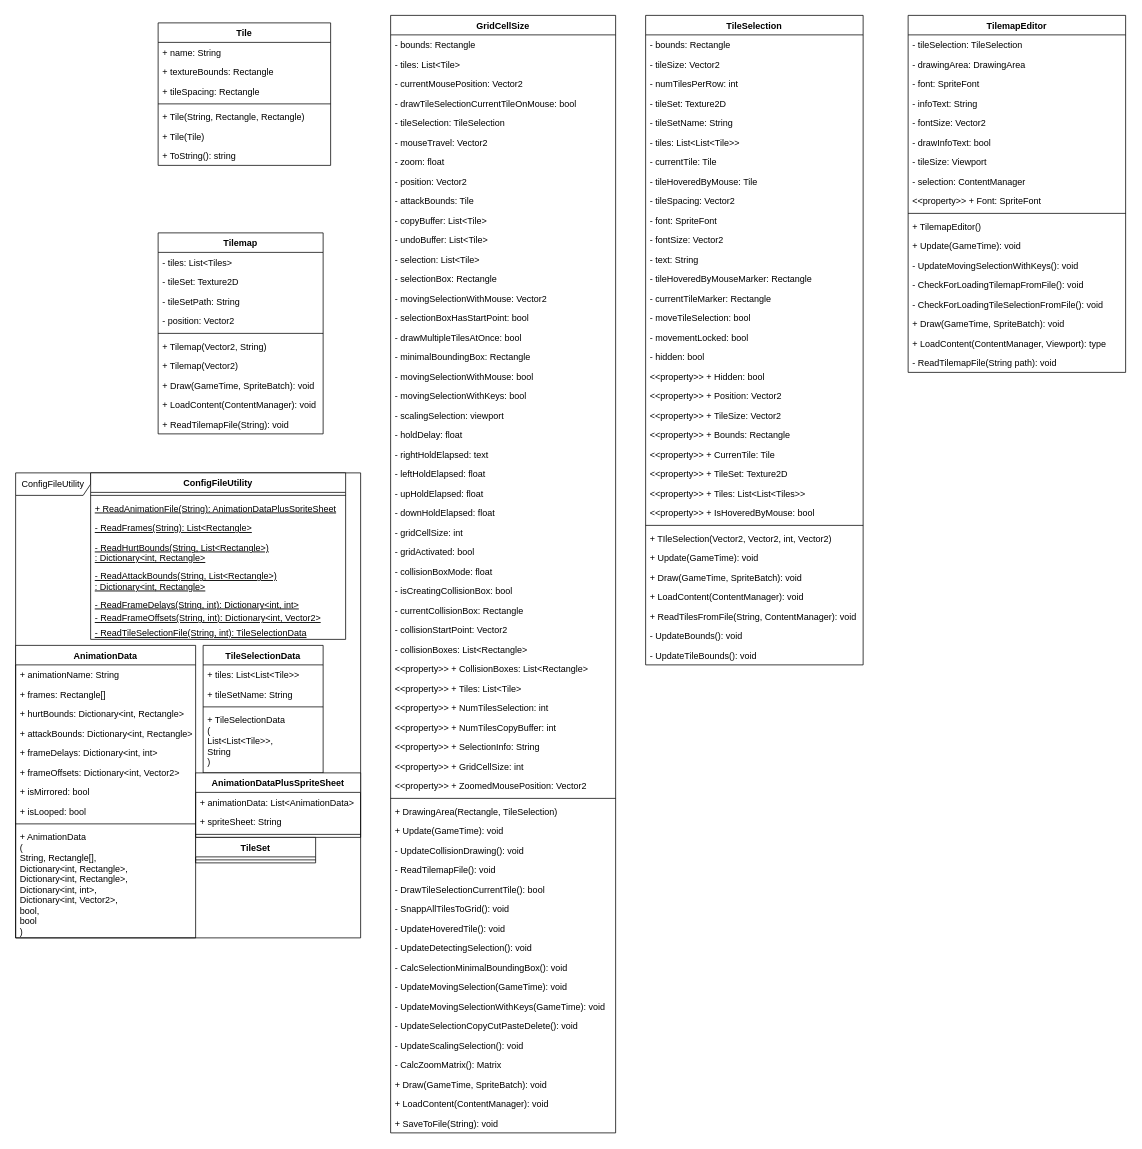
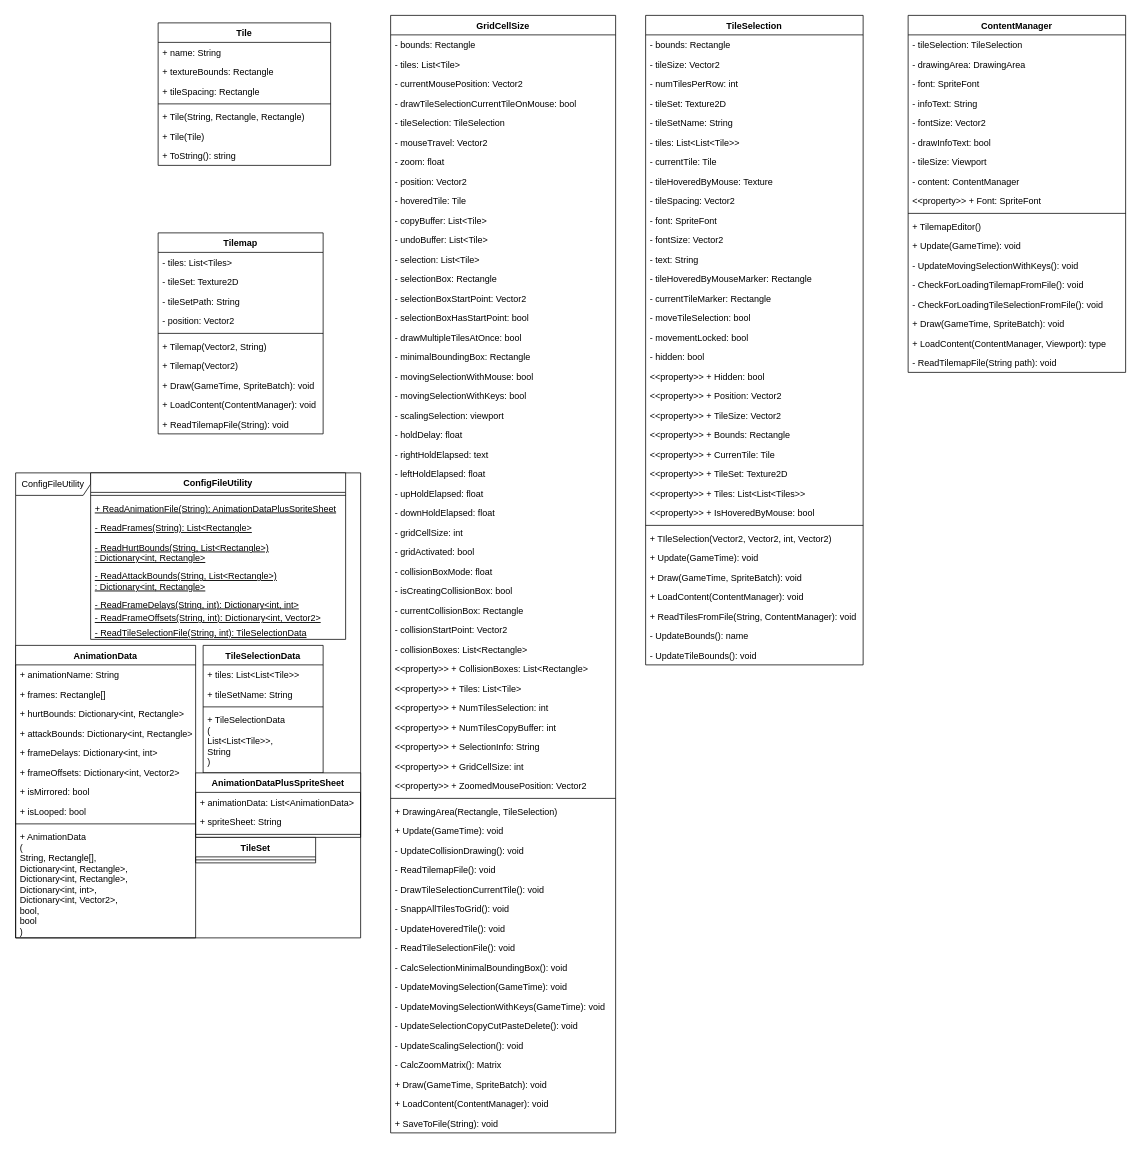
(1016, 26) -> (1016, 26)
(707, 182) -> (717, 182)
(974, 182) -> (971, 182)
(439, 201) -> (434, 201)
(475, 299) -> (471, 299)
(700, 636) -> (701, 636)
(479, 890) -> (479, 890)
(473, 948) -> (462, 948)
